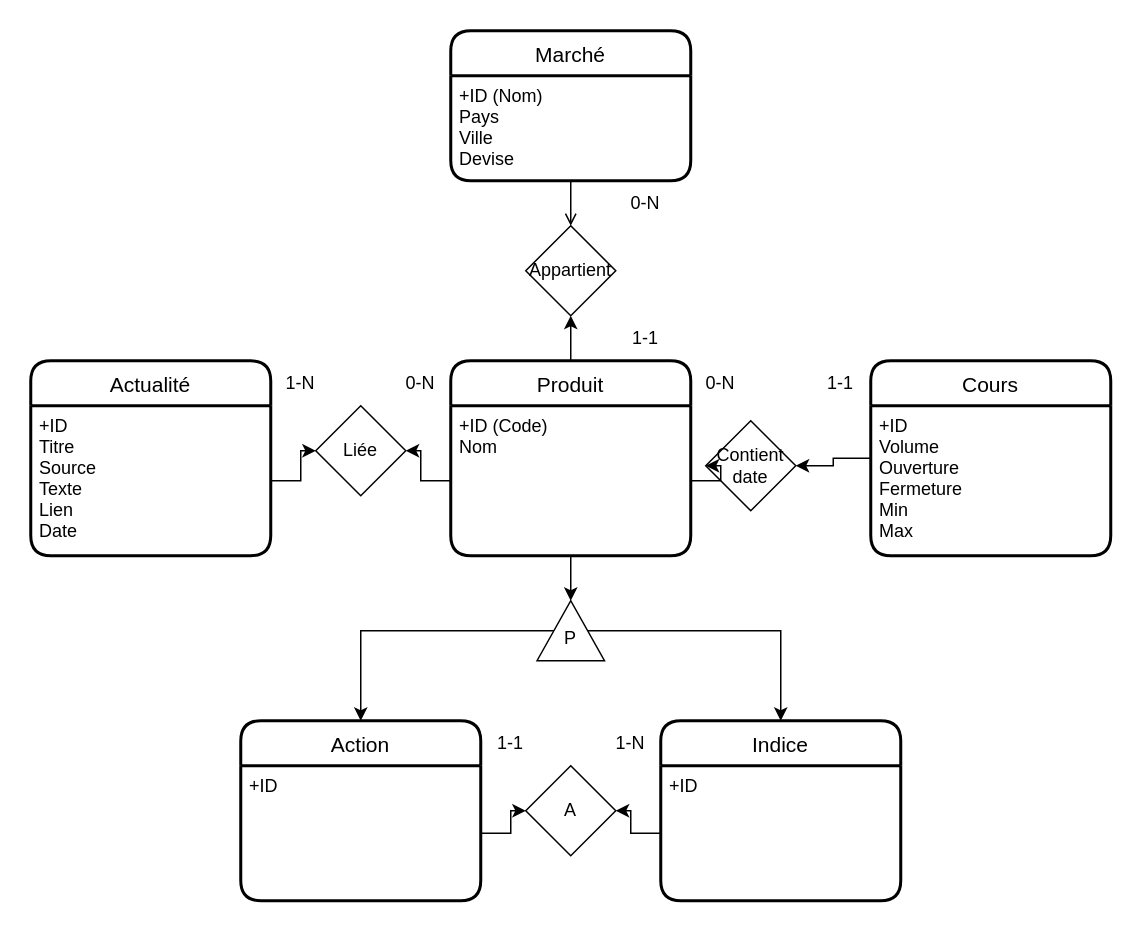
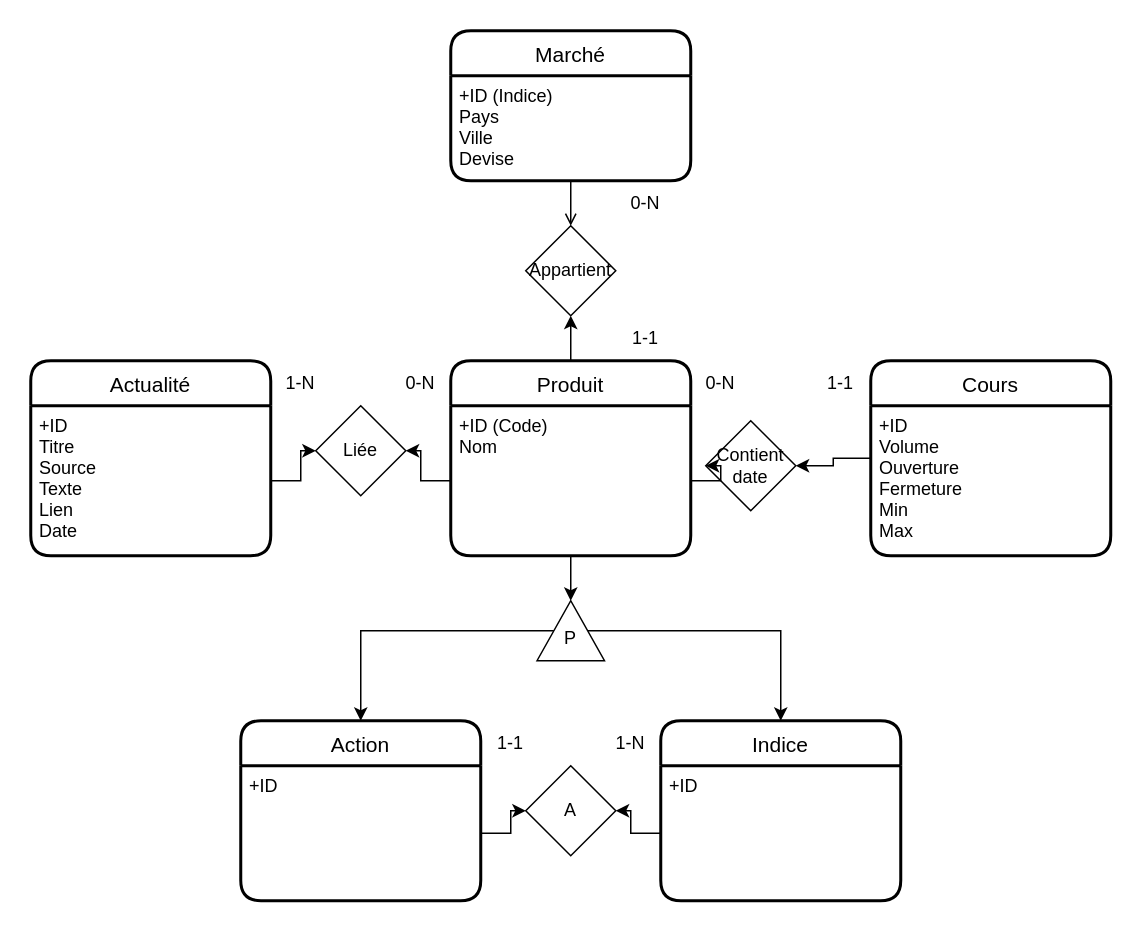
(502, 96) -> (515, 96)
